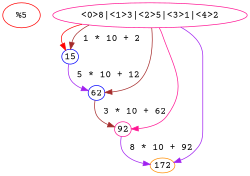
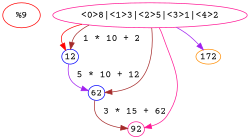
(22, 15) -> (22, 15)
(70, 57) -> (70, 57)
(132, 111) -> (132, 111)
(126, 155) -> none
